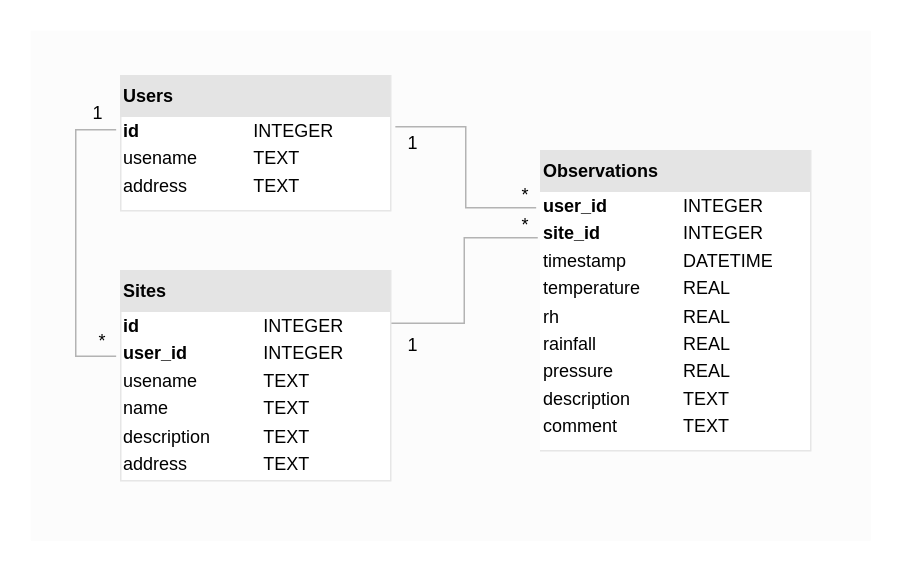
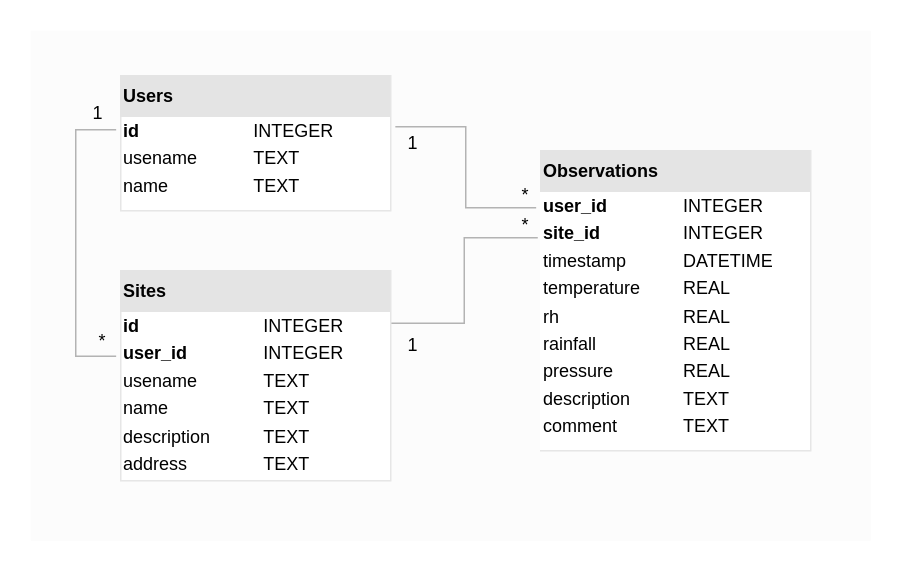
(176, 130) -> (164, 130)
